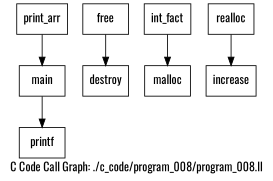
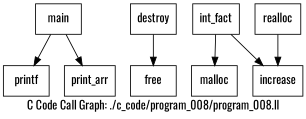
(42, 46) -> (72, 46)
(106, 46) -> (153, 46)
none -> (244, 47)
